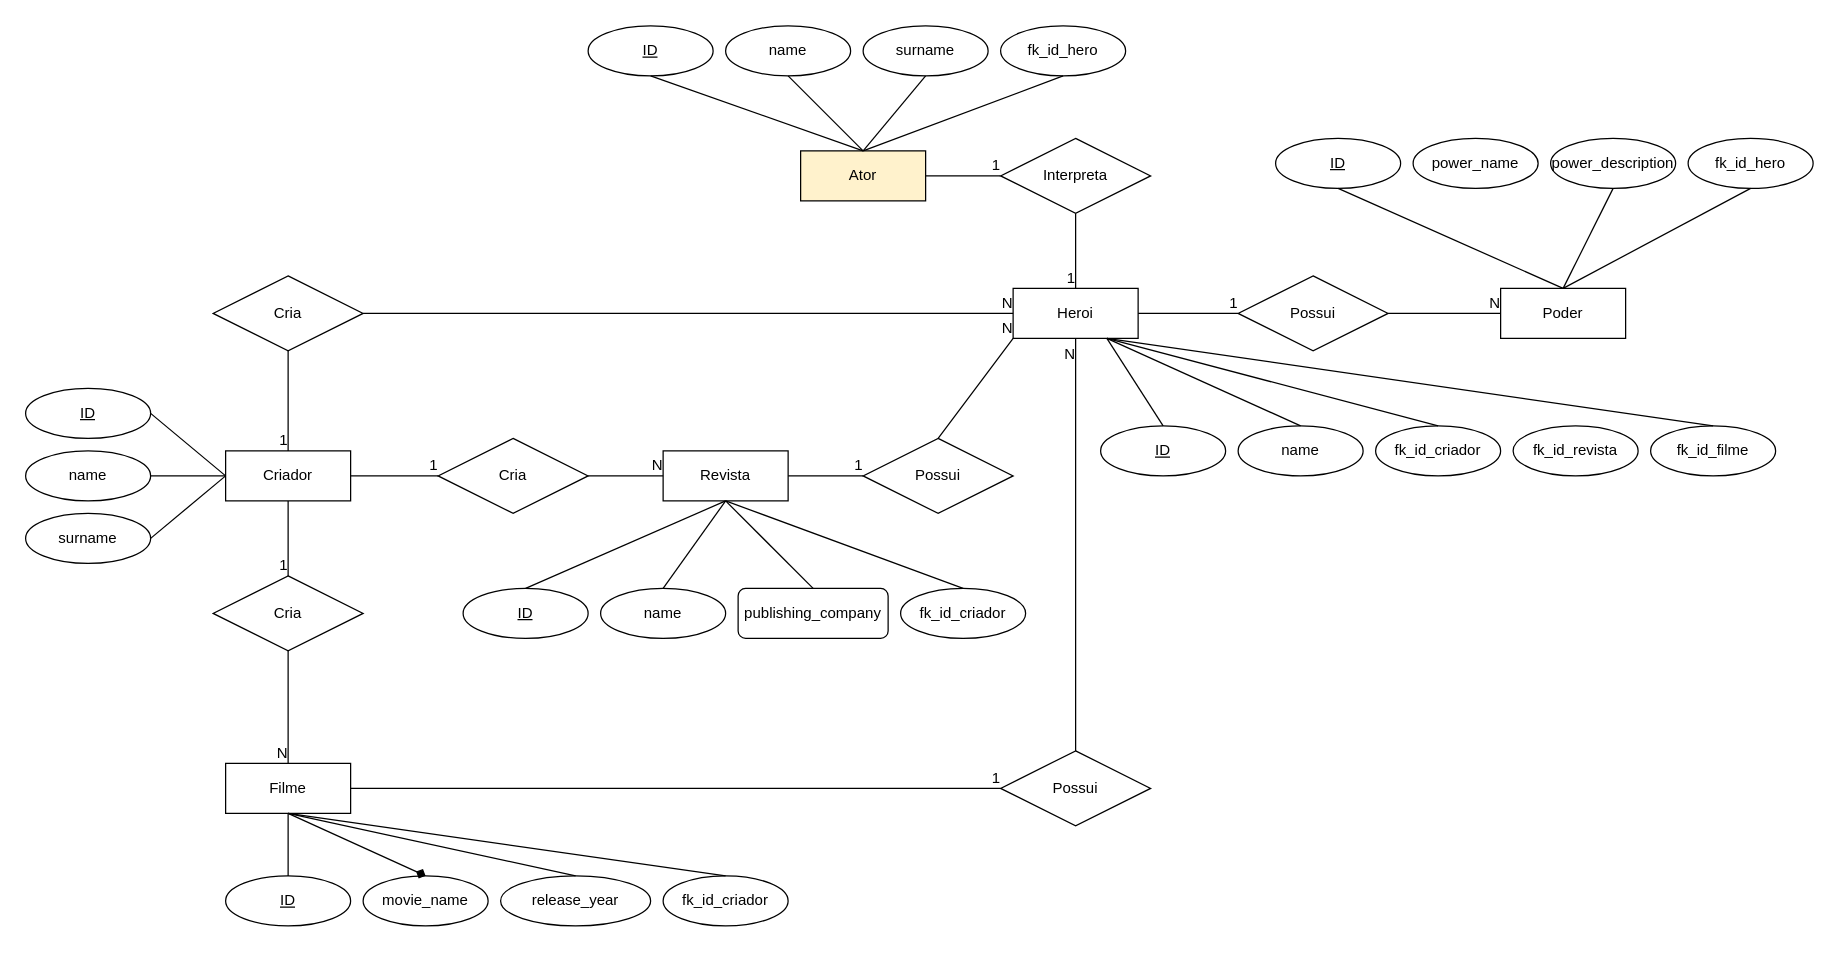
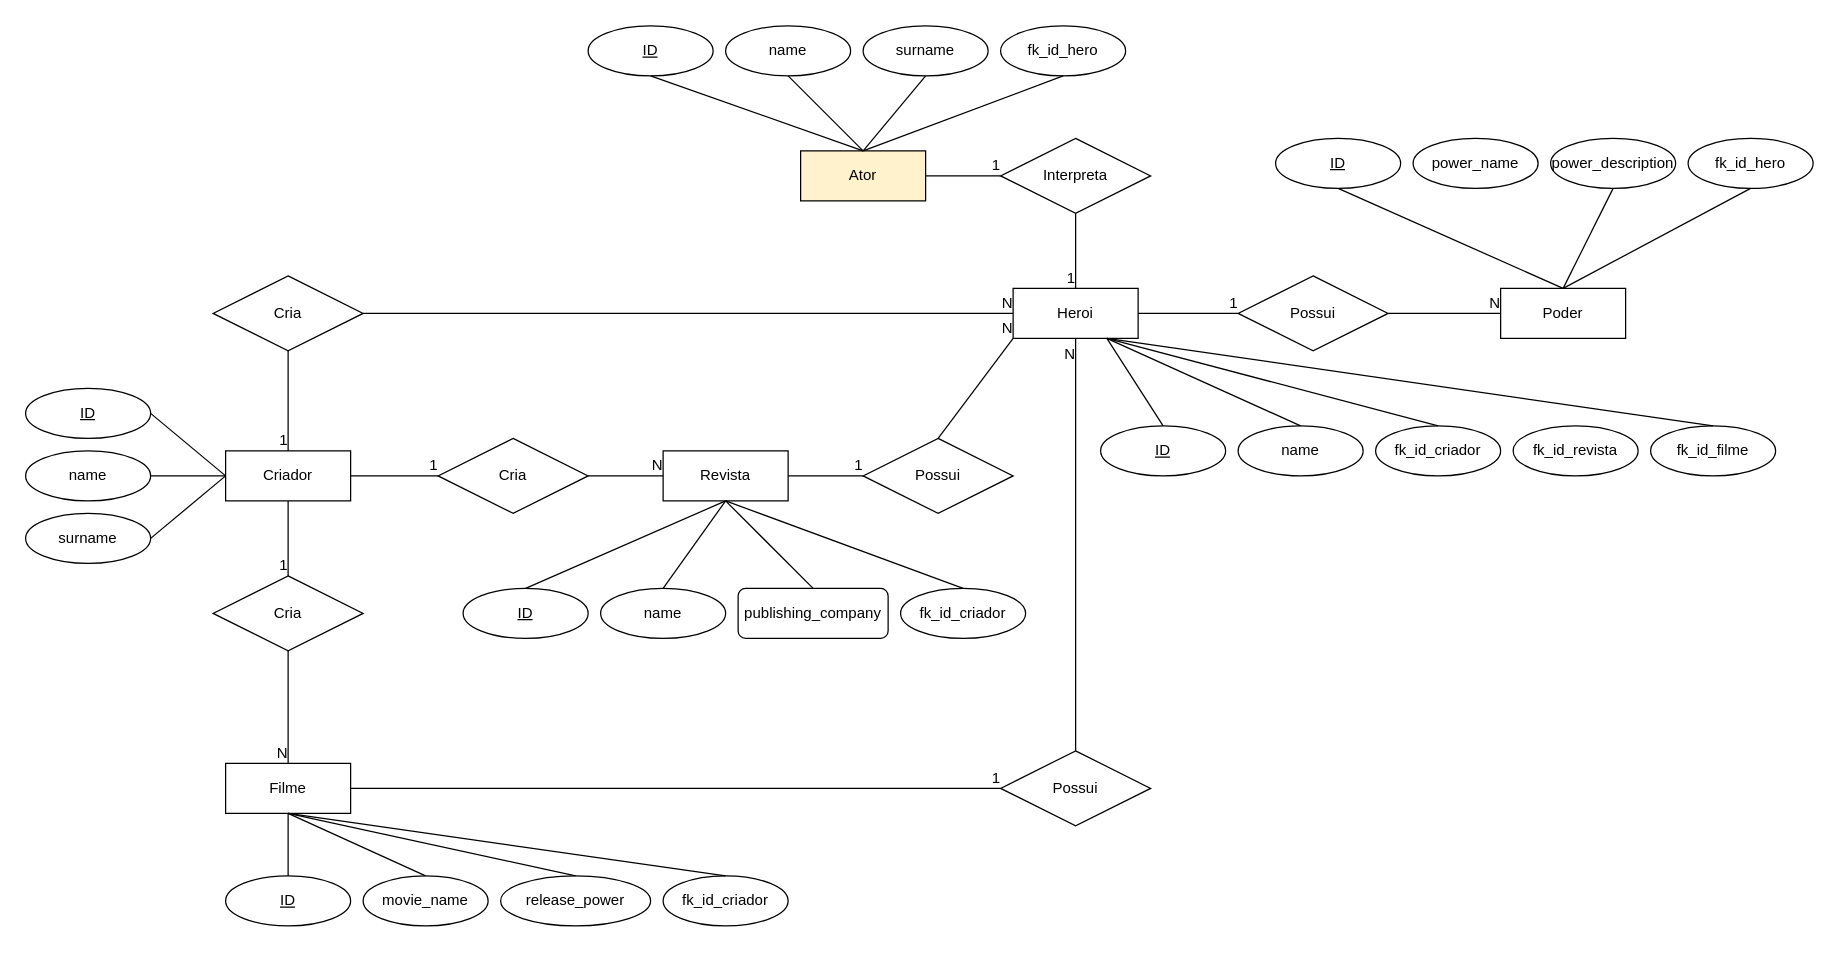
(416, 871) -> (420, 873)
(576, 901) -> (576, 901)
